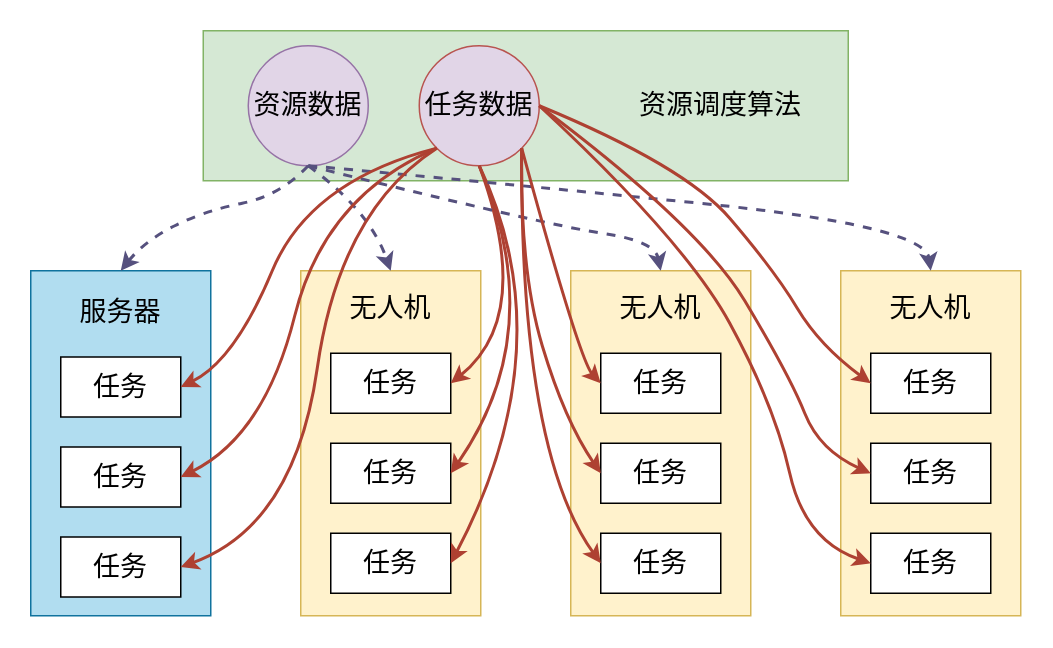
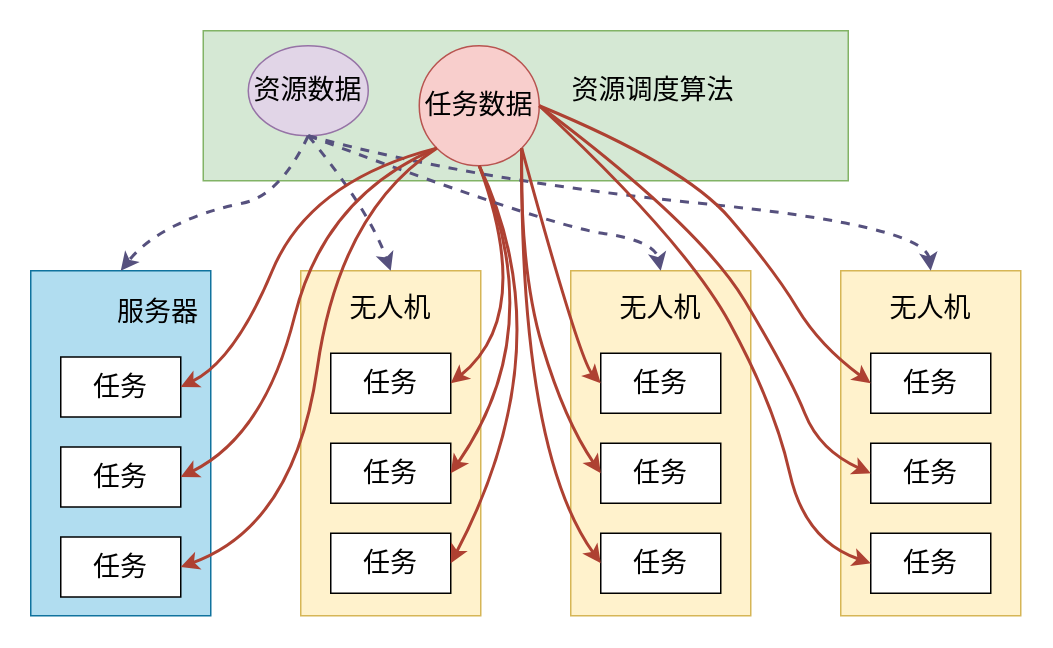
(308, 106) -> (308, 91)
(479, 106) -> (479, 106)
(721, 106) -> (653, 91)
(121, 312) -> (158, 312)
